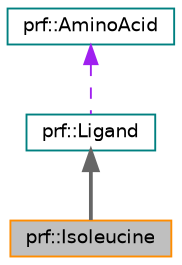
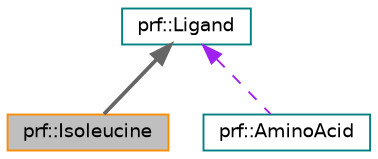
(91, 89) -> (244, 87)
